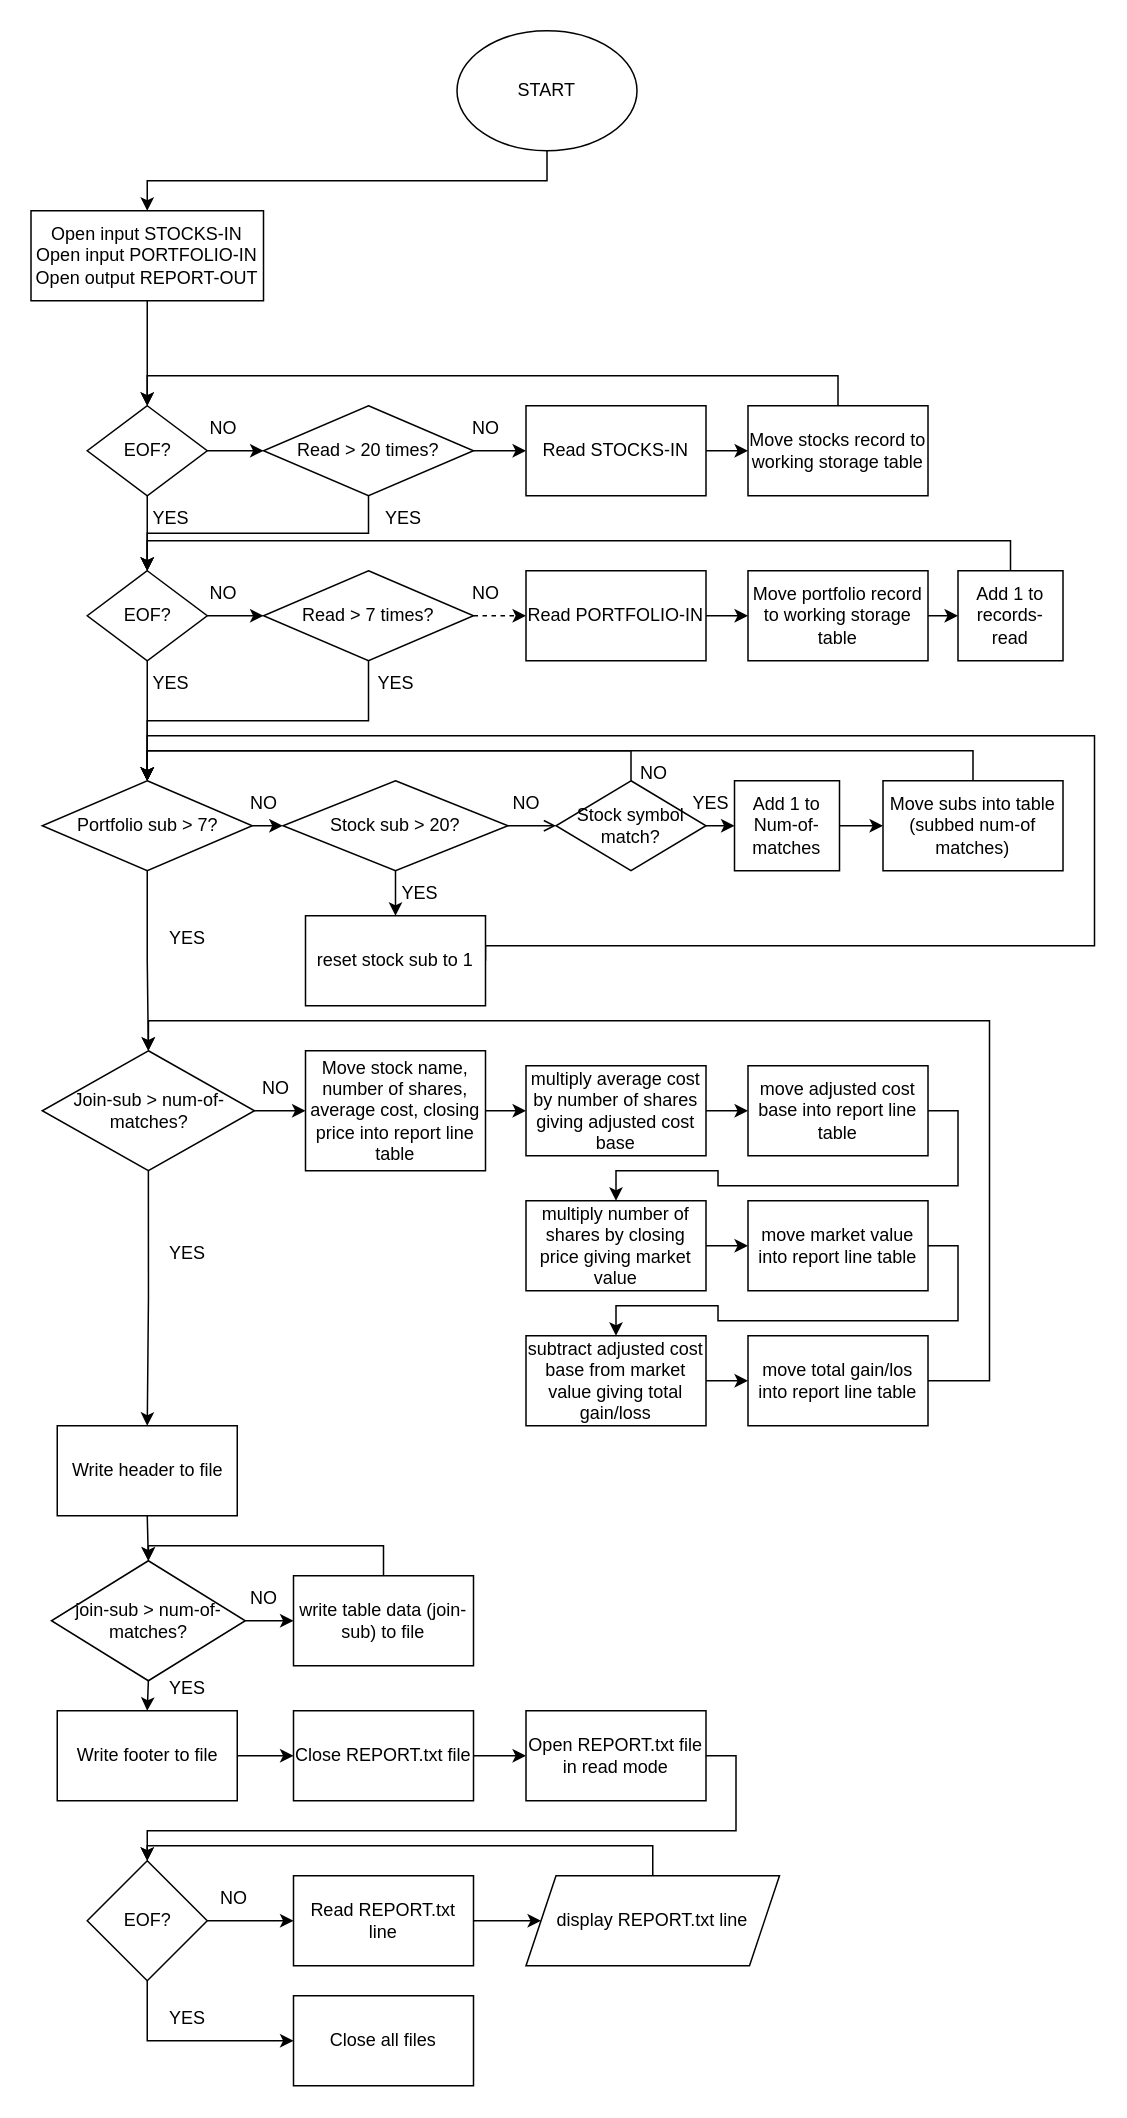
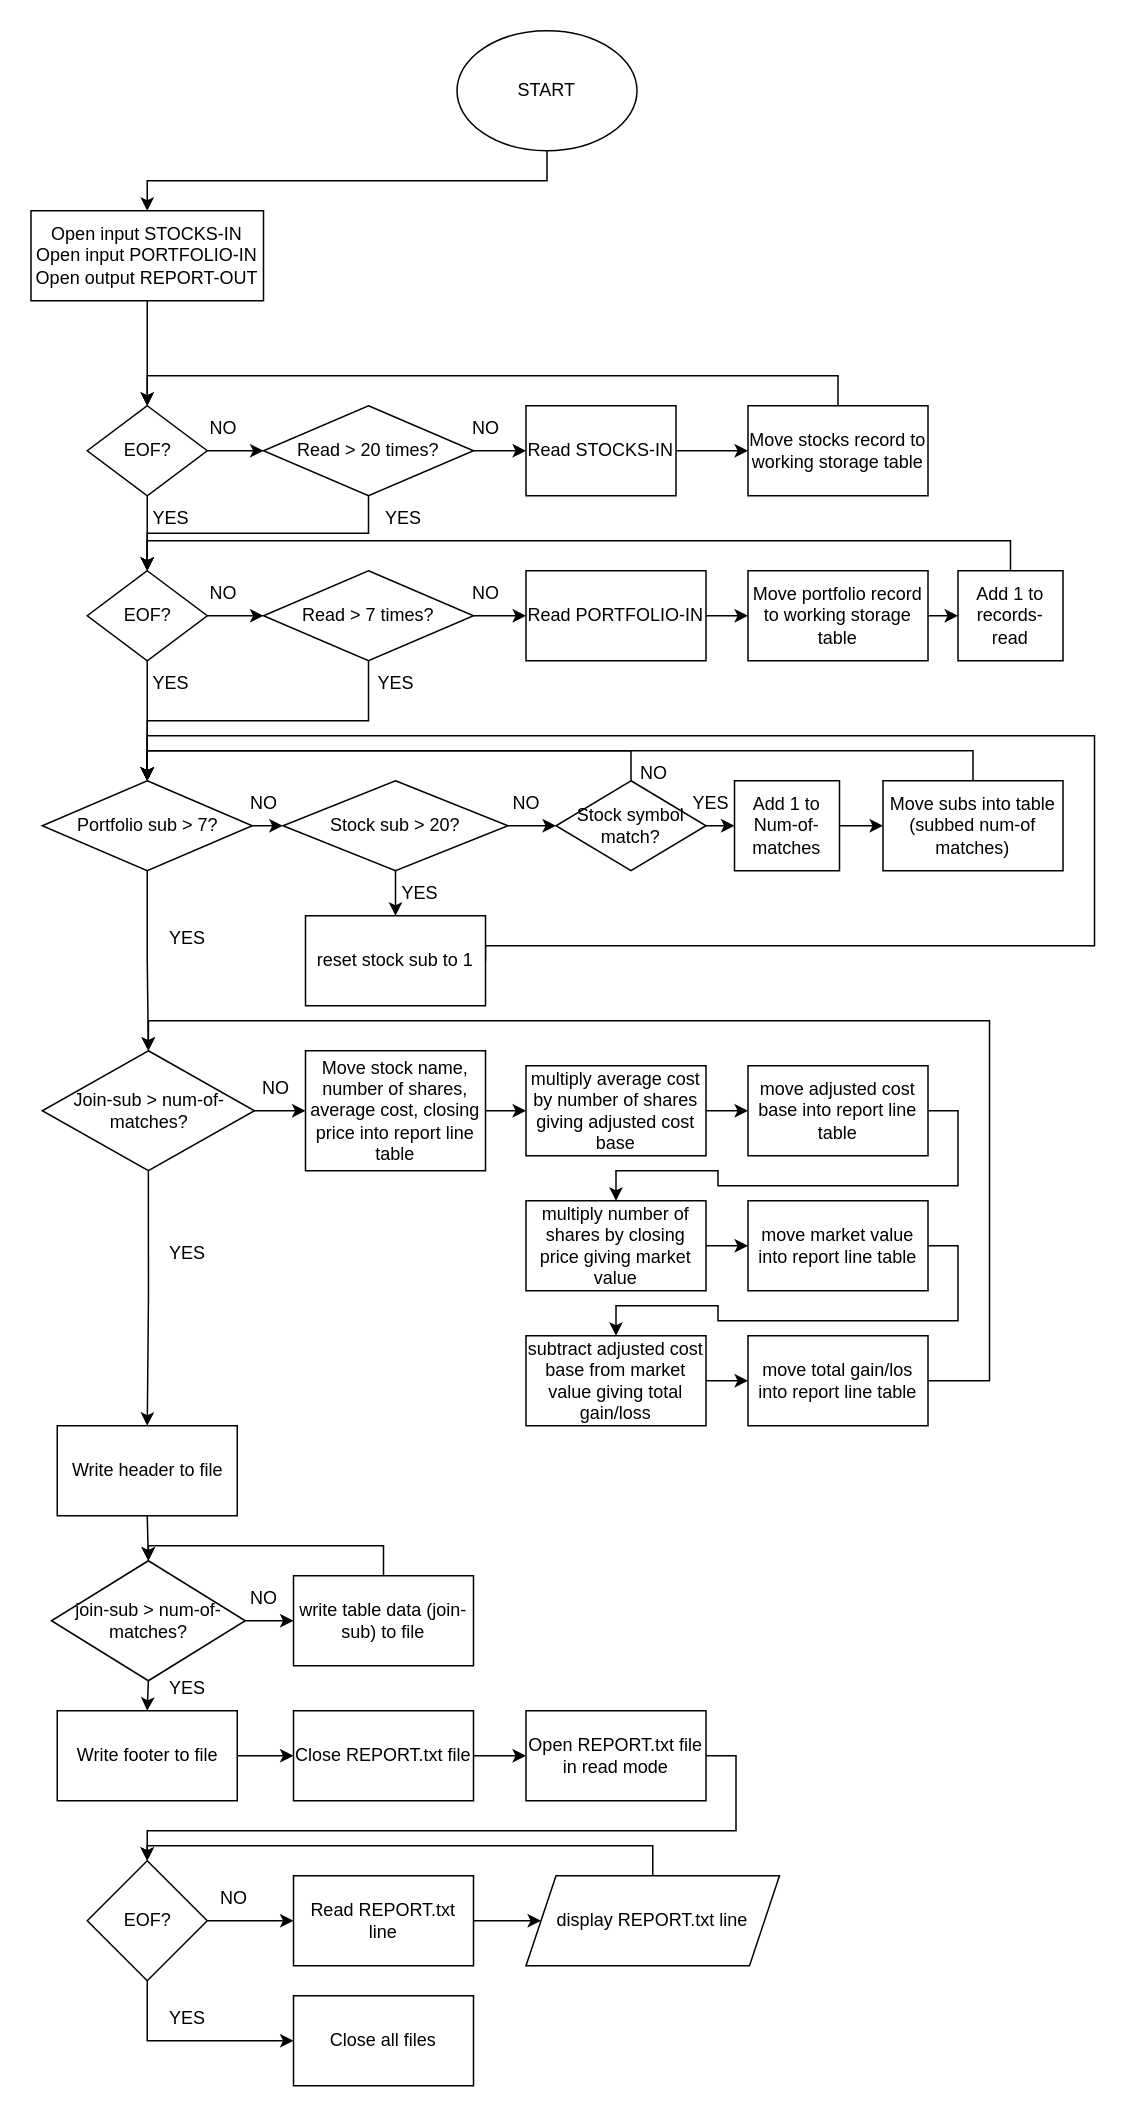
(616, 451) -> (601, 451)
(496, 616) -> (496, 616)
(546, 826) -> (544, 826)
